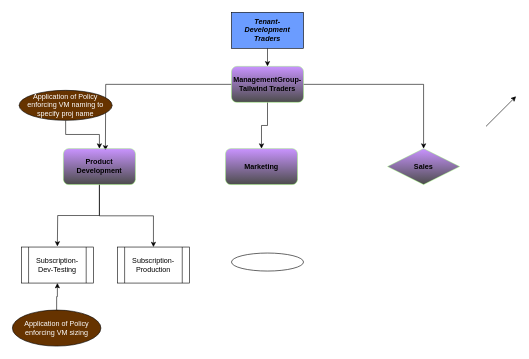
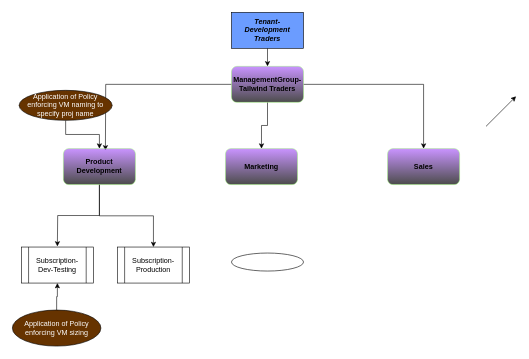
(423, 167) -> (423, 167)
